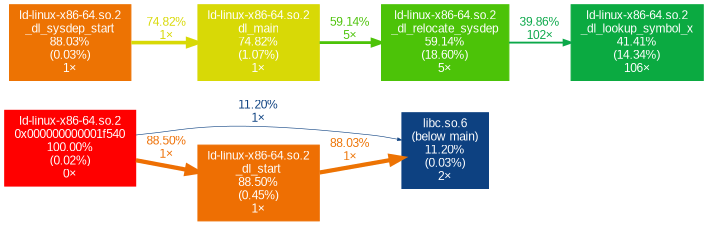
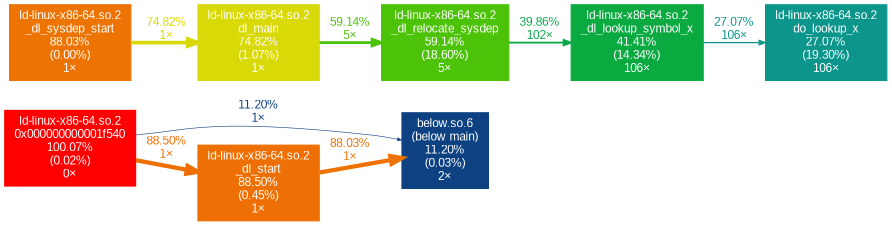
(70, 43) -> (70, 43)
none -> (826, 43)
(70, 148) -> (70, 148)
(445, 151) -> (445, 151)
